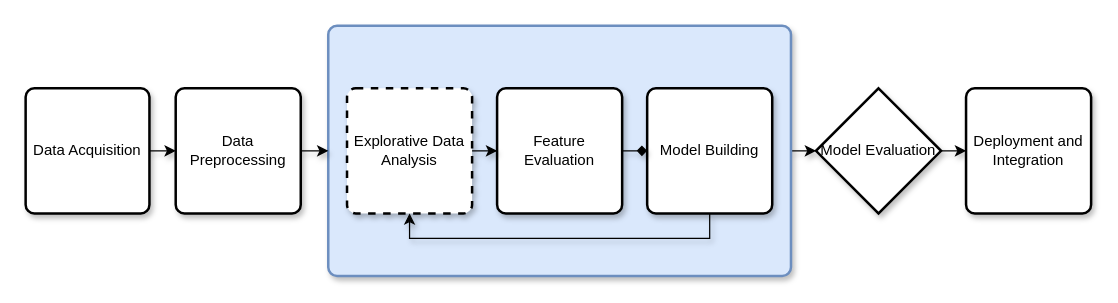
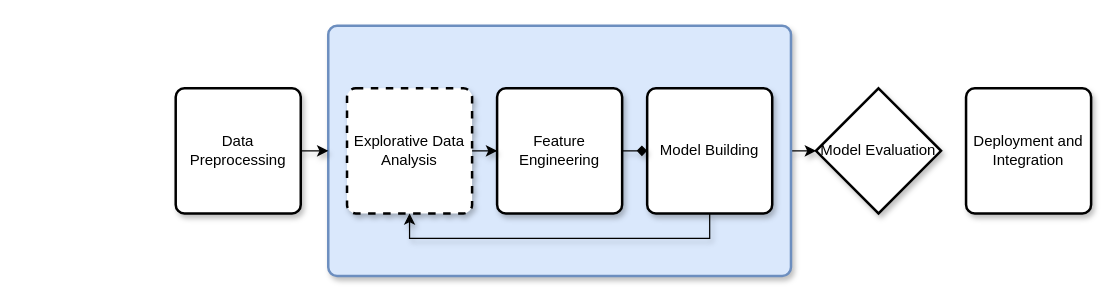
(88, 151) -> none
(159, 151) -> none
(559, 151) -> (559, 151)
(949, 151) -> none
